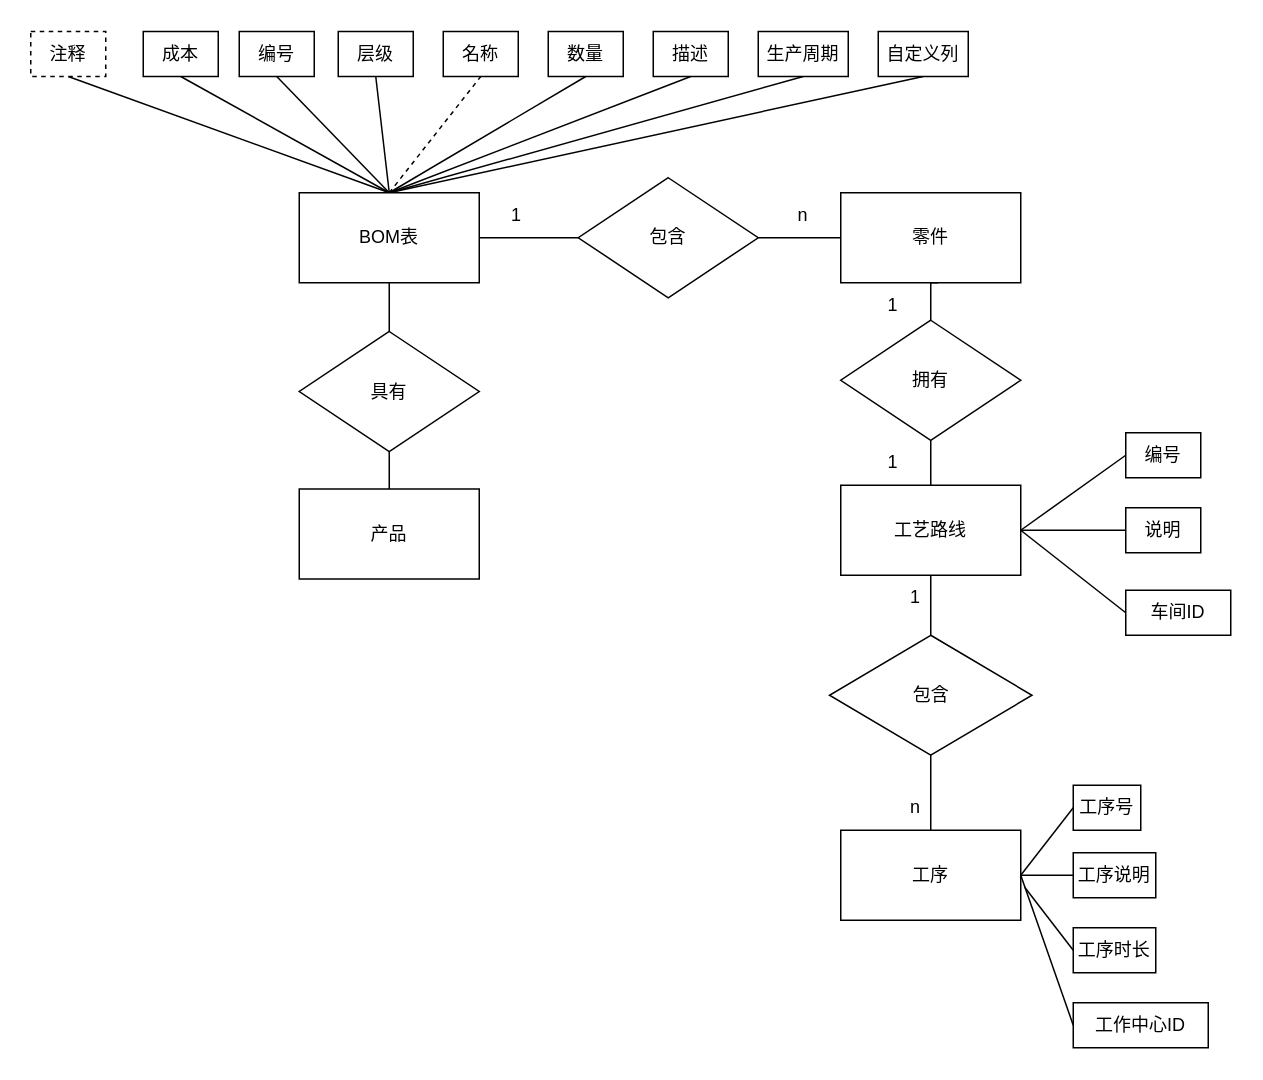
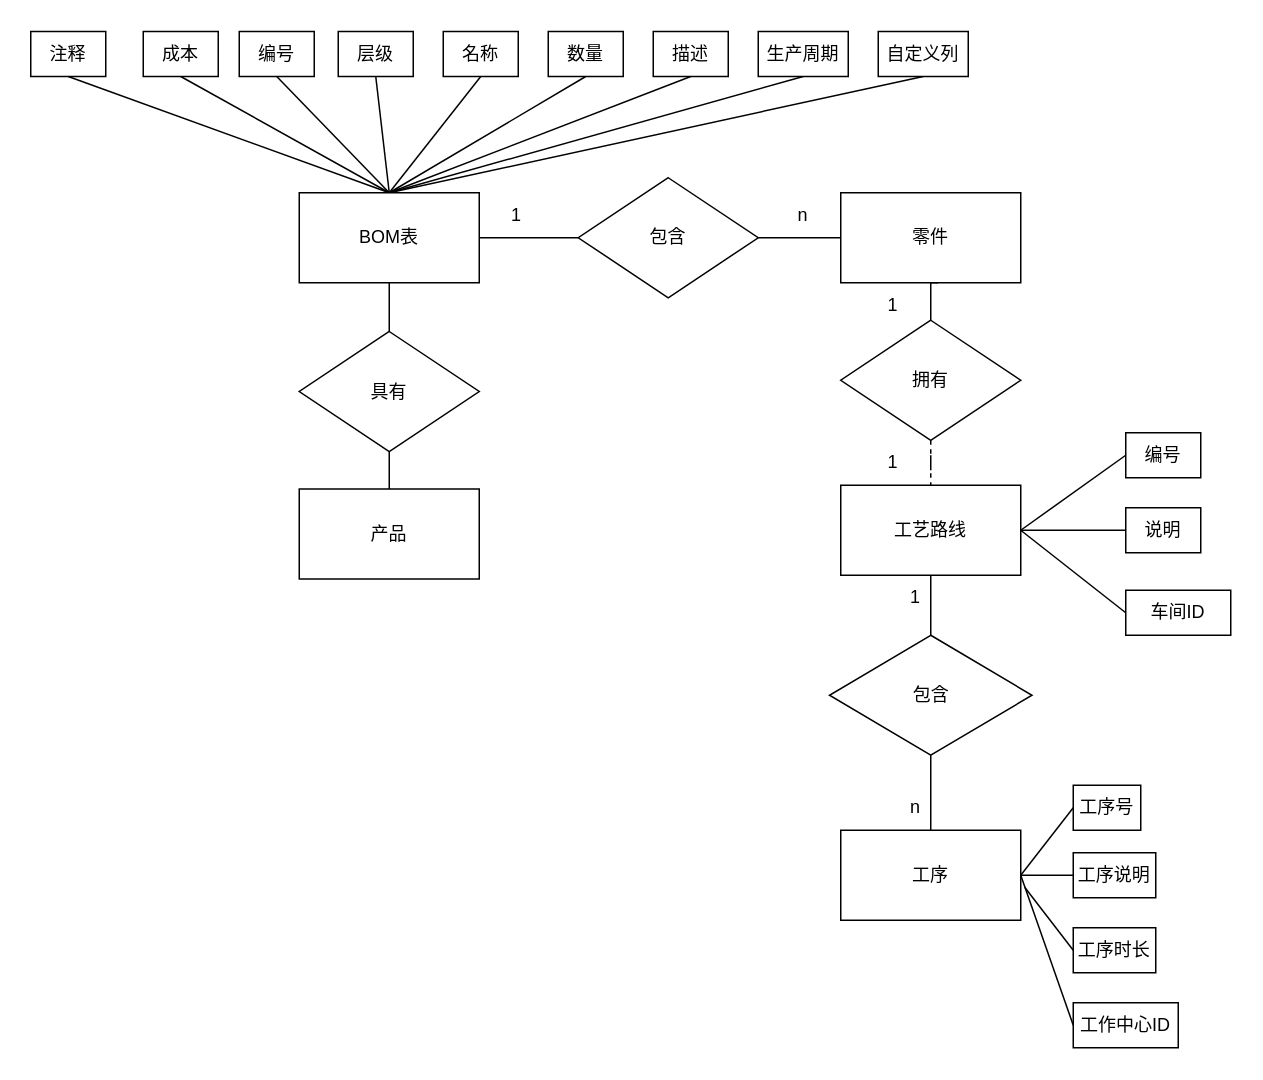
(68, 54) -> (68, 54)
(437, 133) -> (437, 133)
(931, 474) -> (931, 474)
(1141, 1025) -> (1126, 1025)
